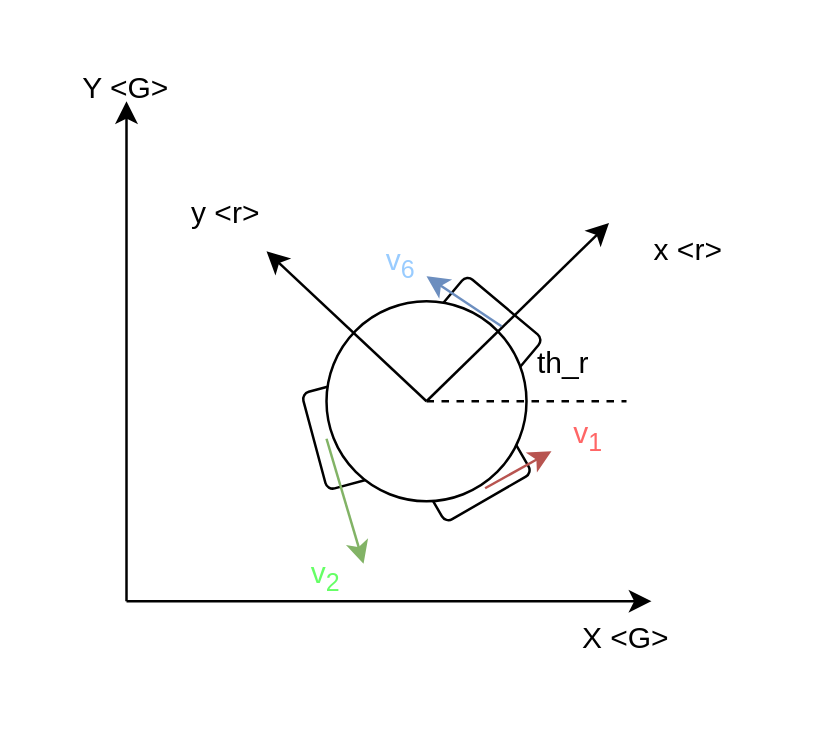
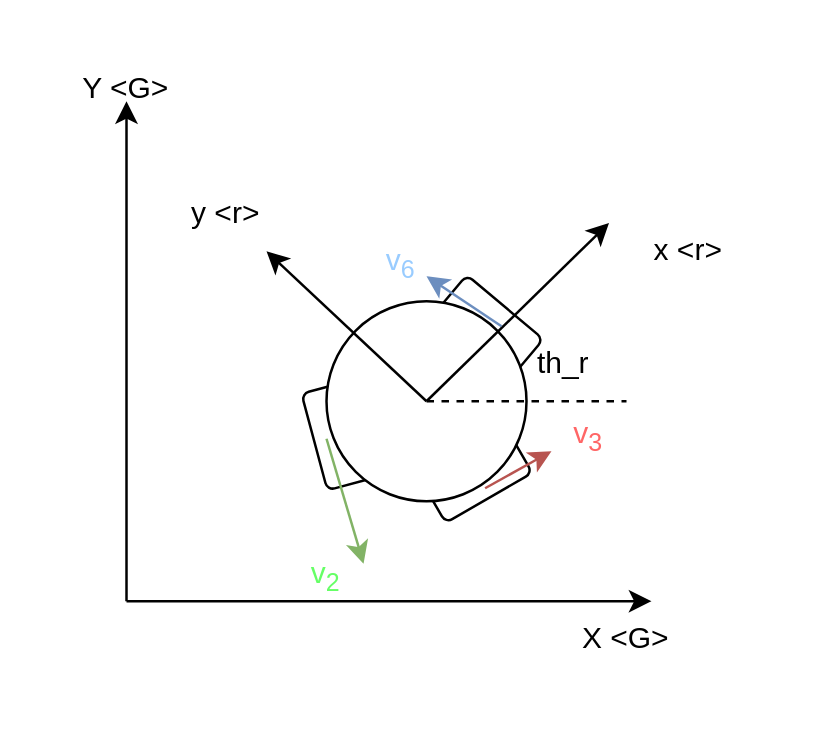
(589, 436) -> (589, 436)
